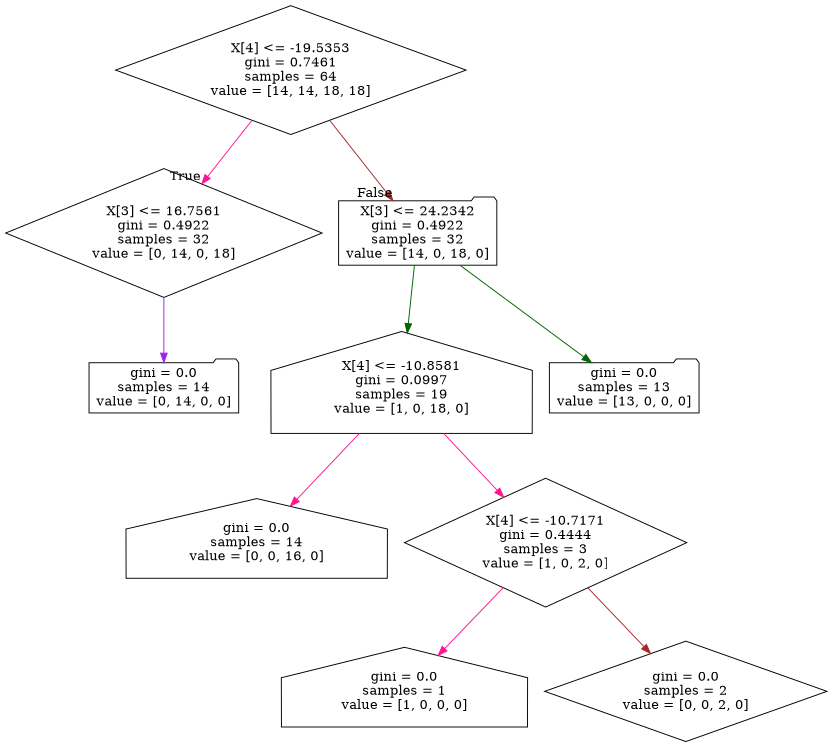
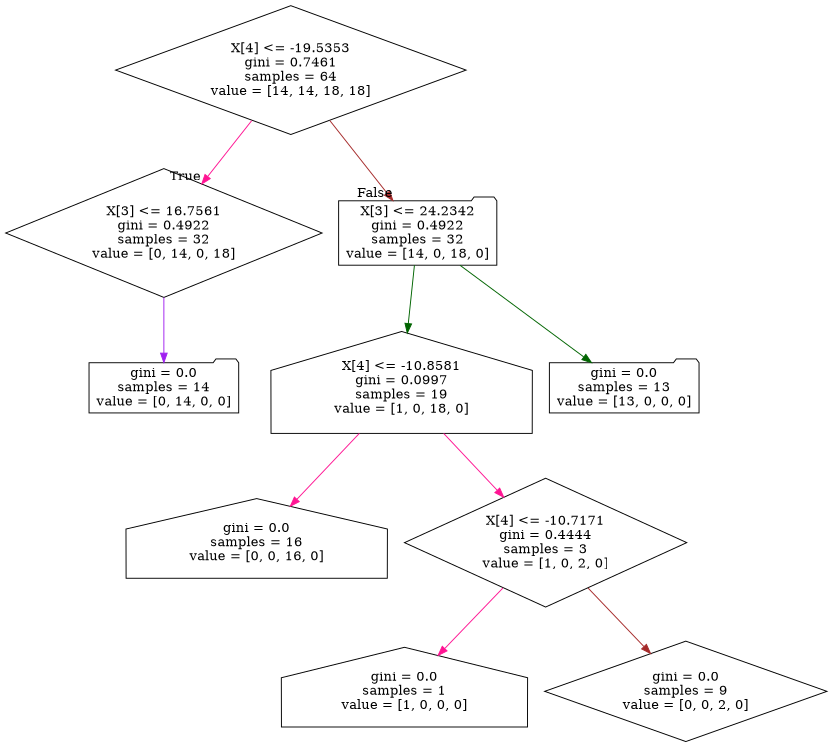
(257, 543) -> (257, 543)
(686, 691) -> (686, 691)
